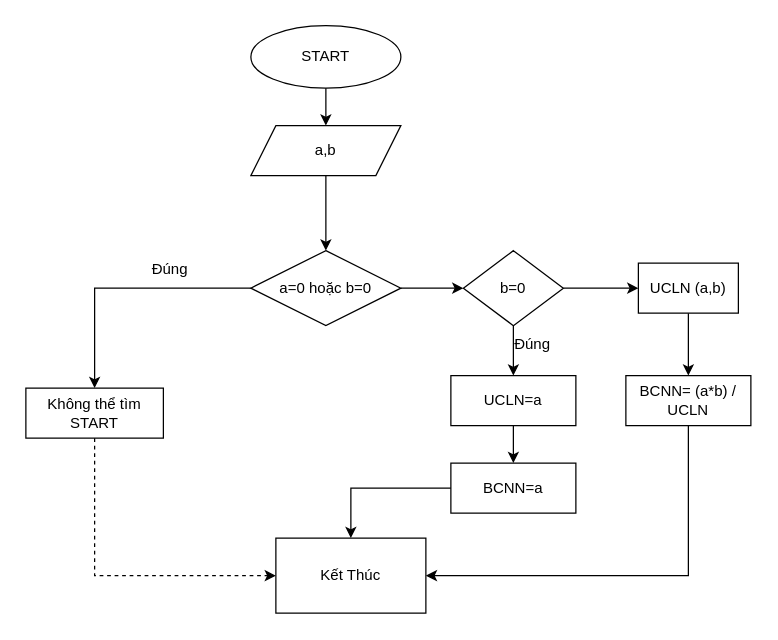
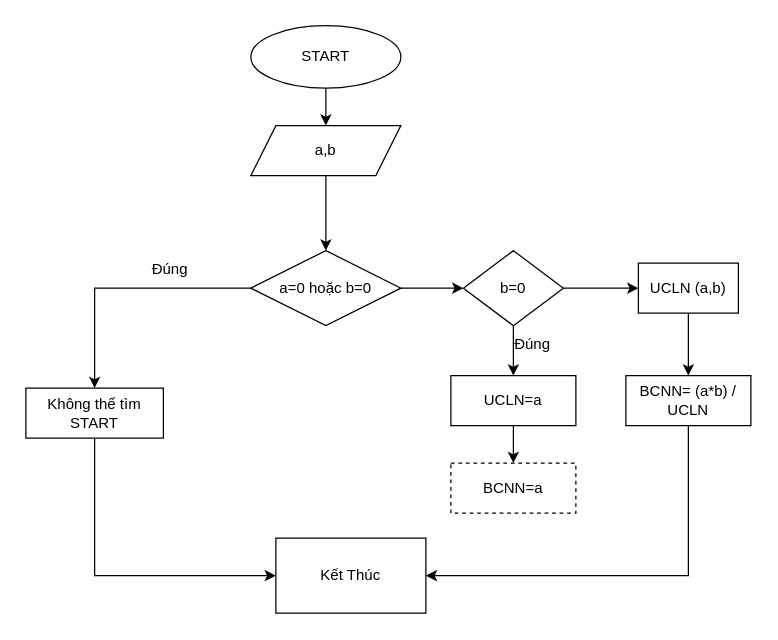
(380, 488) -> none
(513, 488) -> (513, 488)
(112, 576) -> (112, 576)
